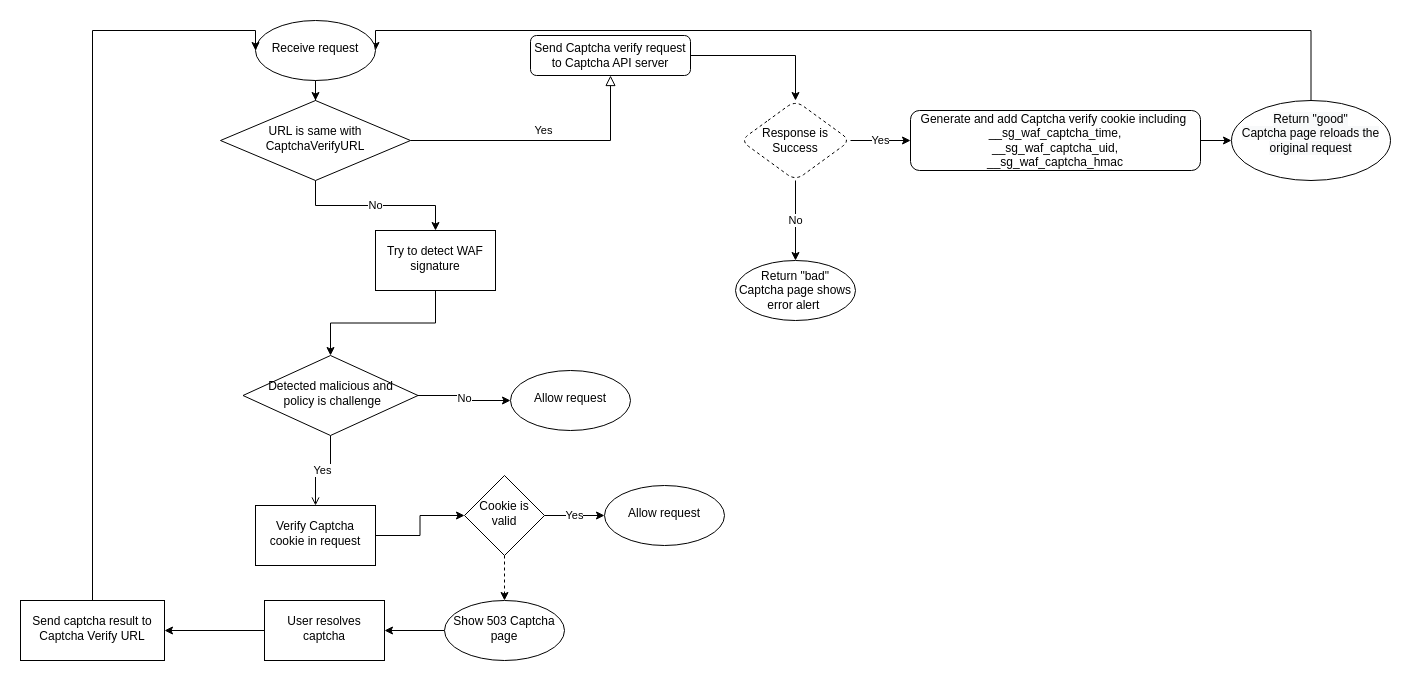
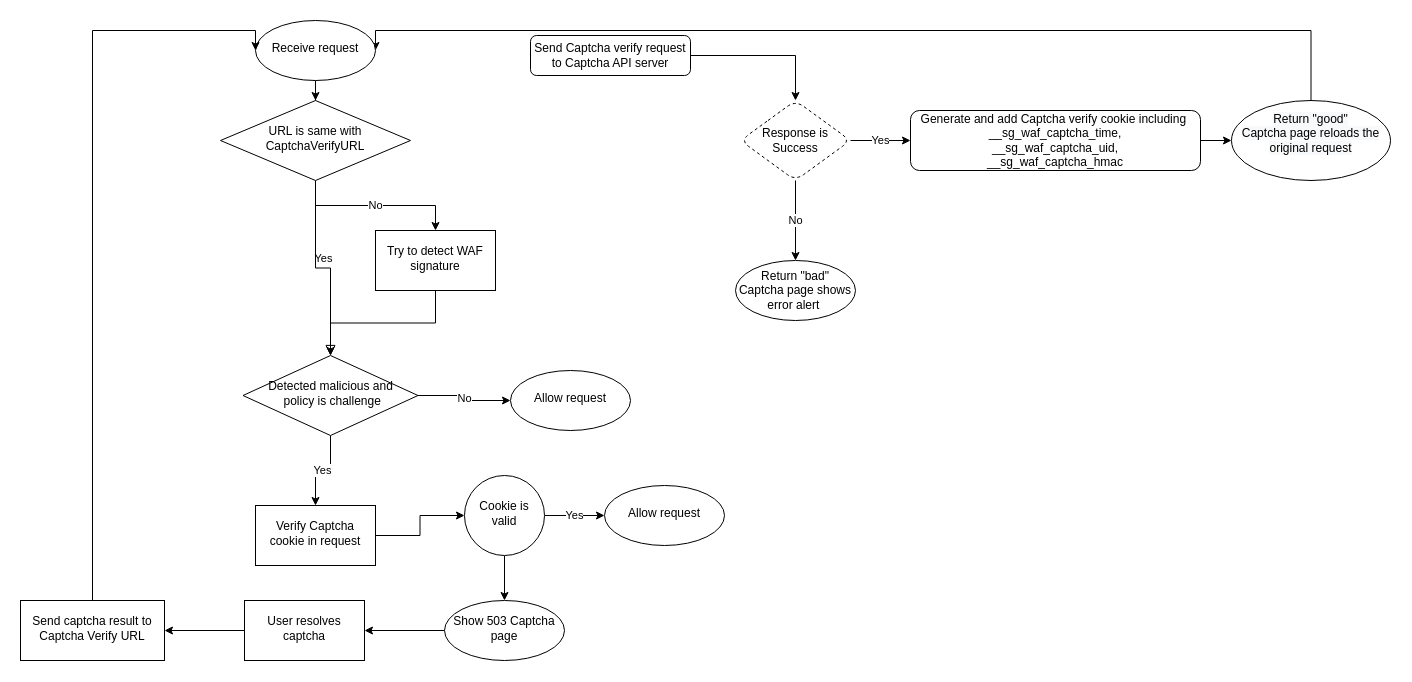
(538, 141) -> (319, 268)
(316, 498) -> (316, 497)
(505, 516) -> (505, 516)
(505, 574) -> (505, 574)
(325, 631) -> (305, 631)
